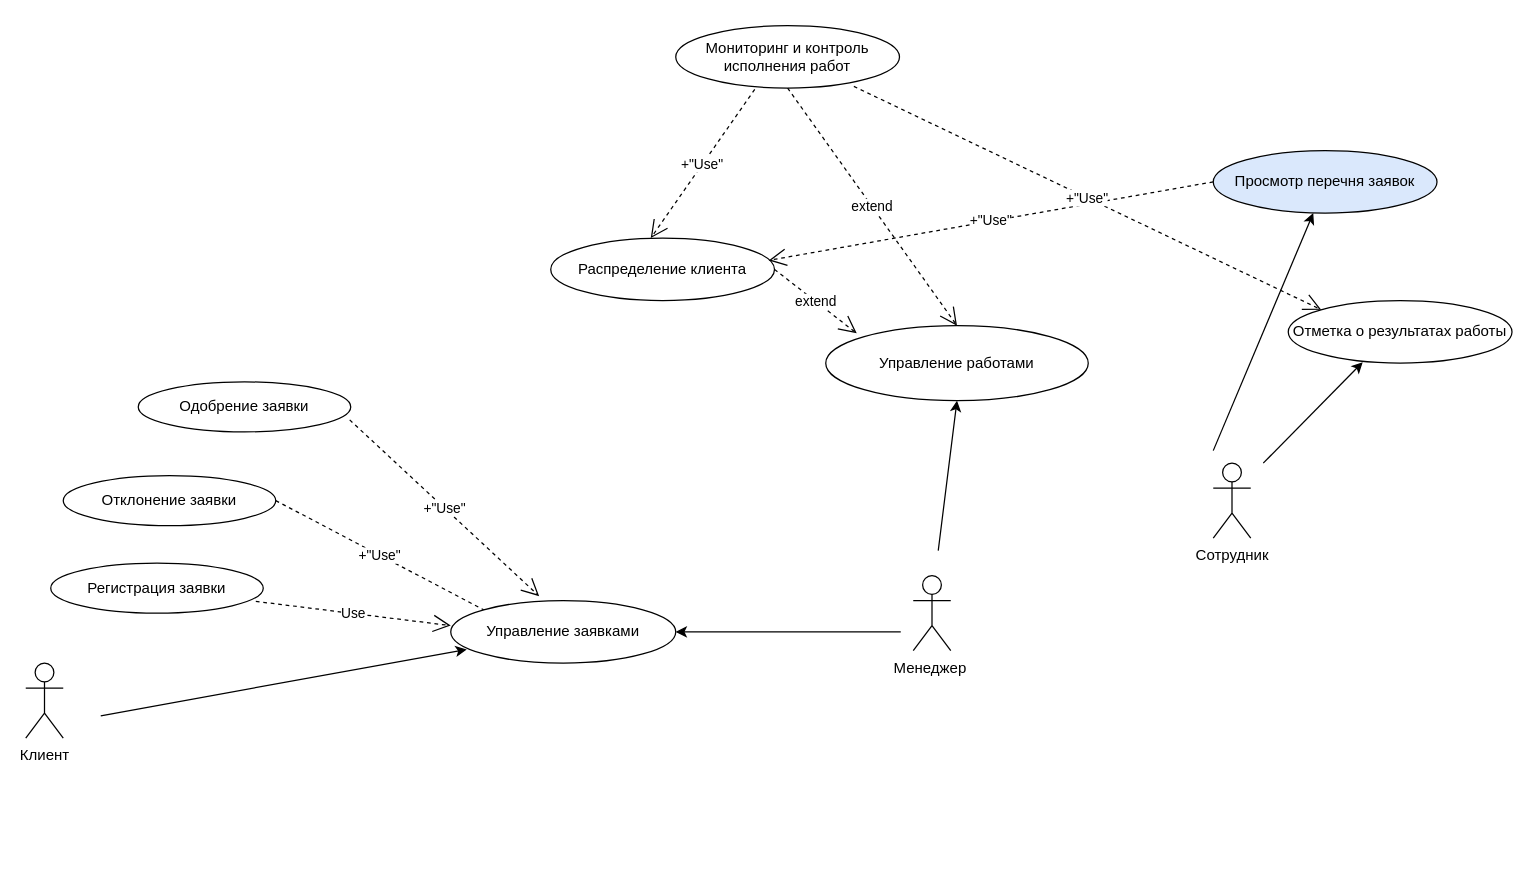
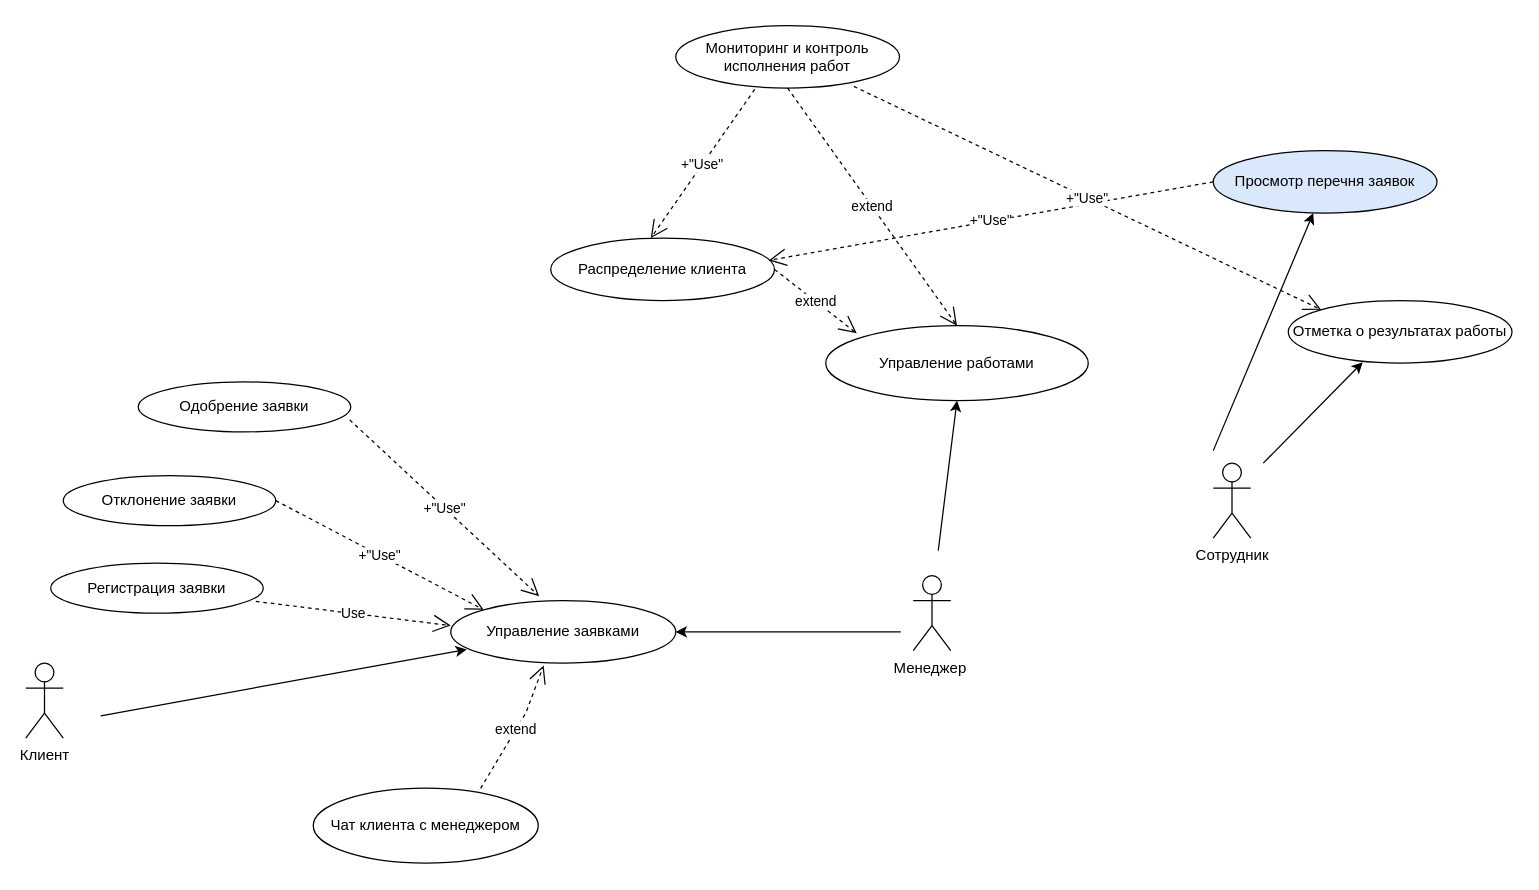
(479, 607) -> (478, 607)
none -> (515, 730)
none -> (426, 826)
